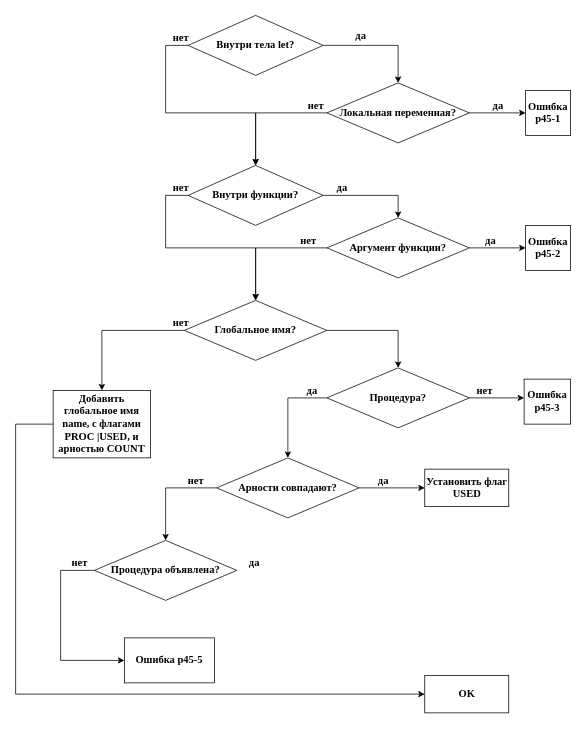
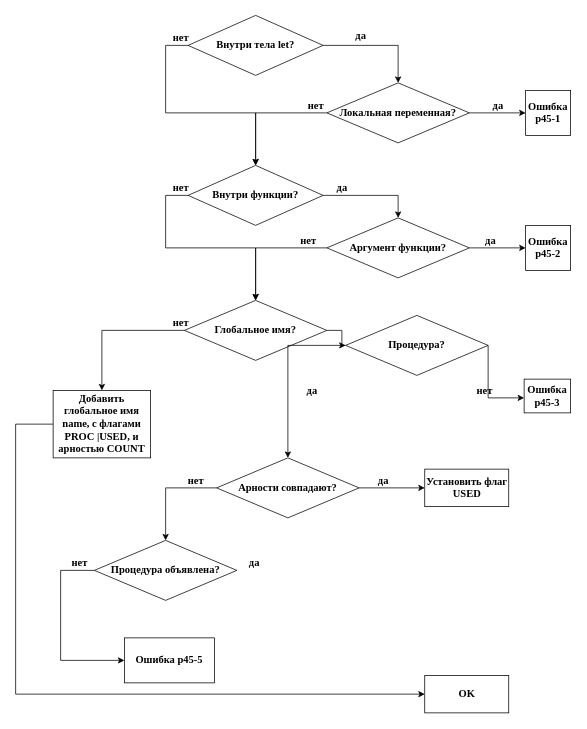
(398, 398) -> (417, 345)
(547, 402) -> (547, 396)
